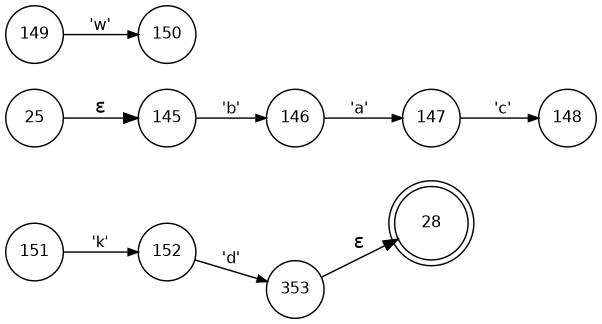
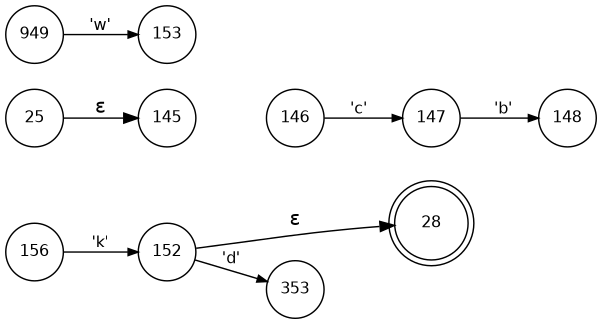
(35, 35) -> (35, 35)
(167, 35) -> (167, 35)
(359, 109) -> (359, 109)
(503, 109) -> (503, 109)
(226, 118) -> none
(35, 252) -> (35, 252)
(353, 261) -> (288, 236)
